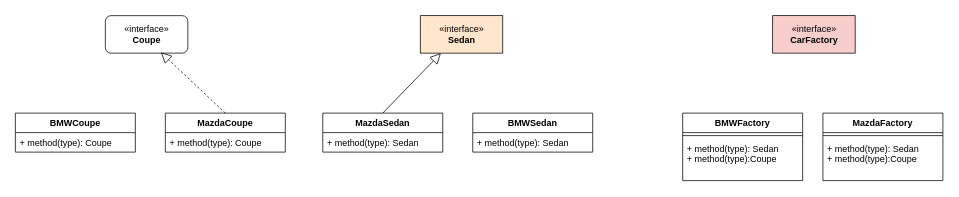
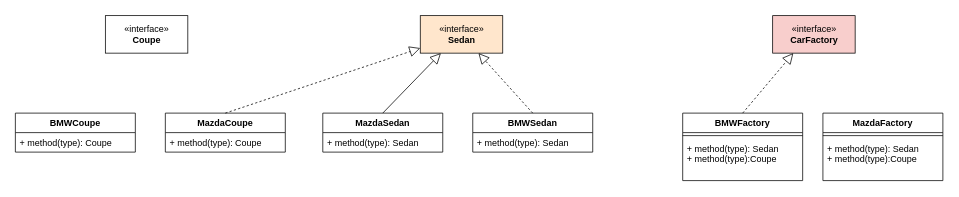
(147, 34) -> (147, 34)
(197, 86) -> (318, 82)
none -> (509, 87)
none -> (764, 87)
